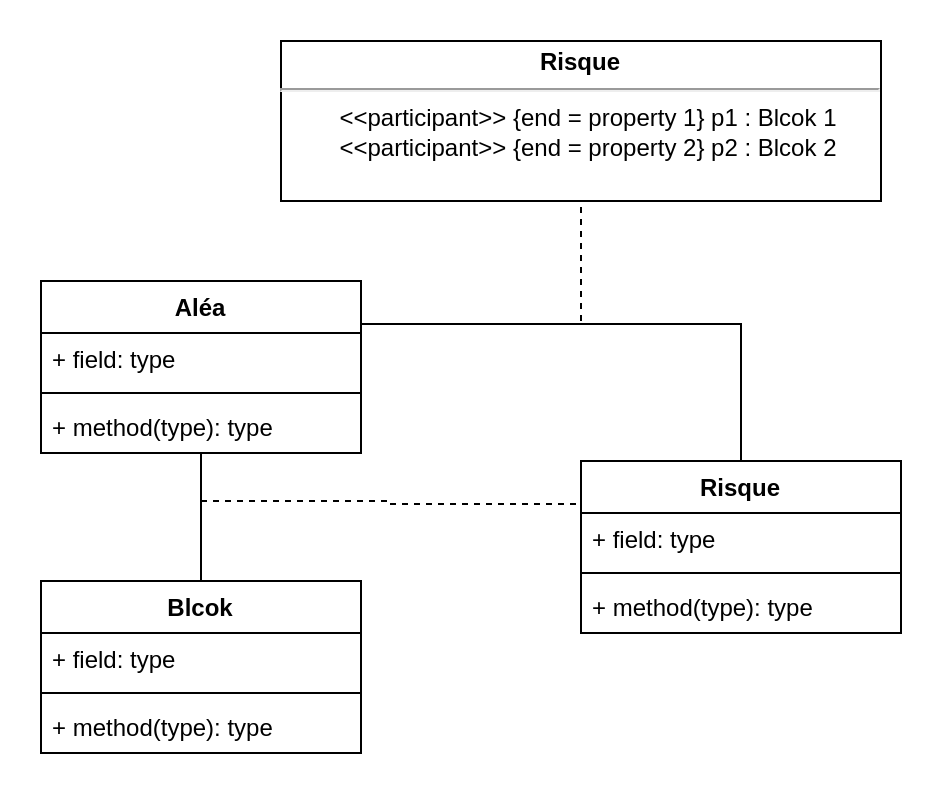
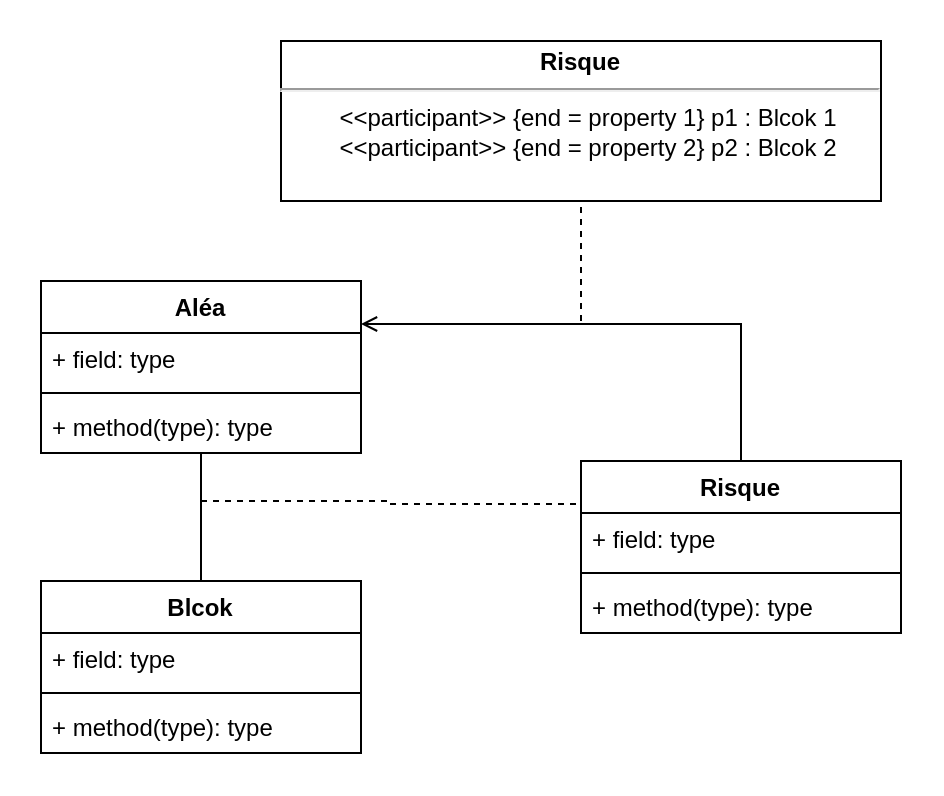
(367, 324) -> (369, 324)
